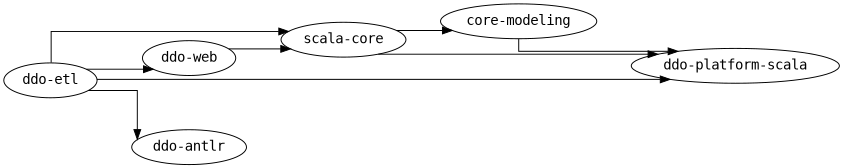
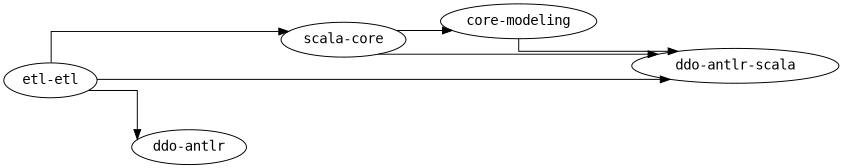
(189, 58) -> none
(735, 66) -> (735, 66)
(50, 80) -> (50, 80)
